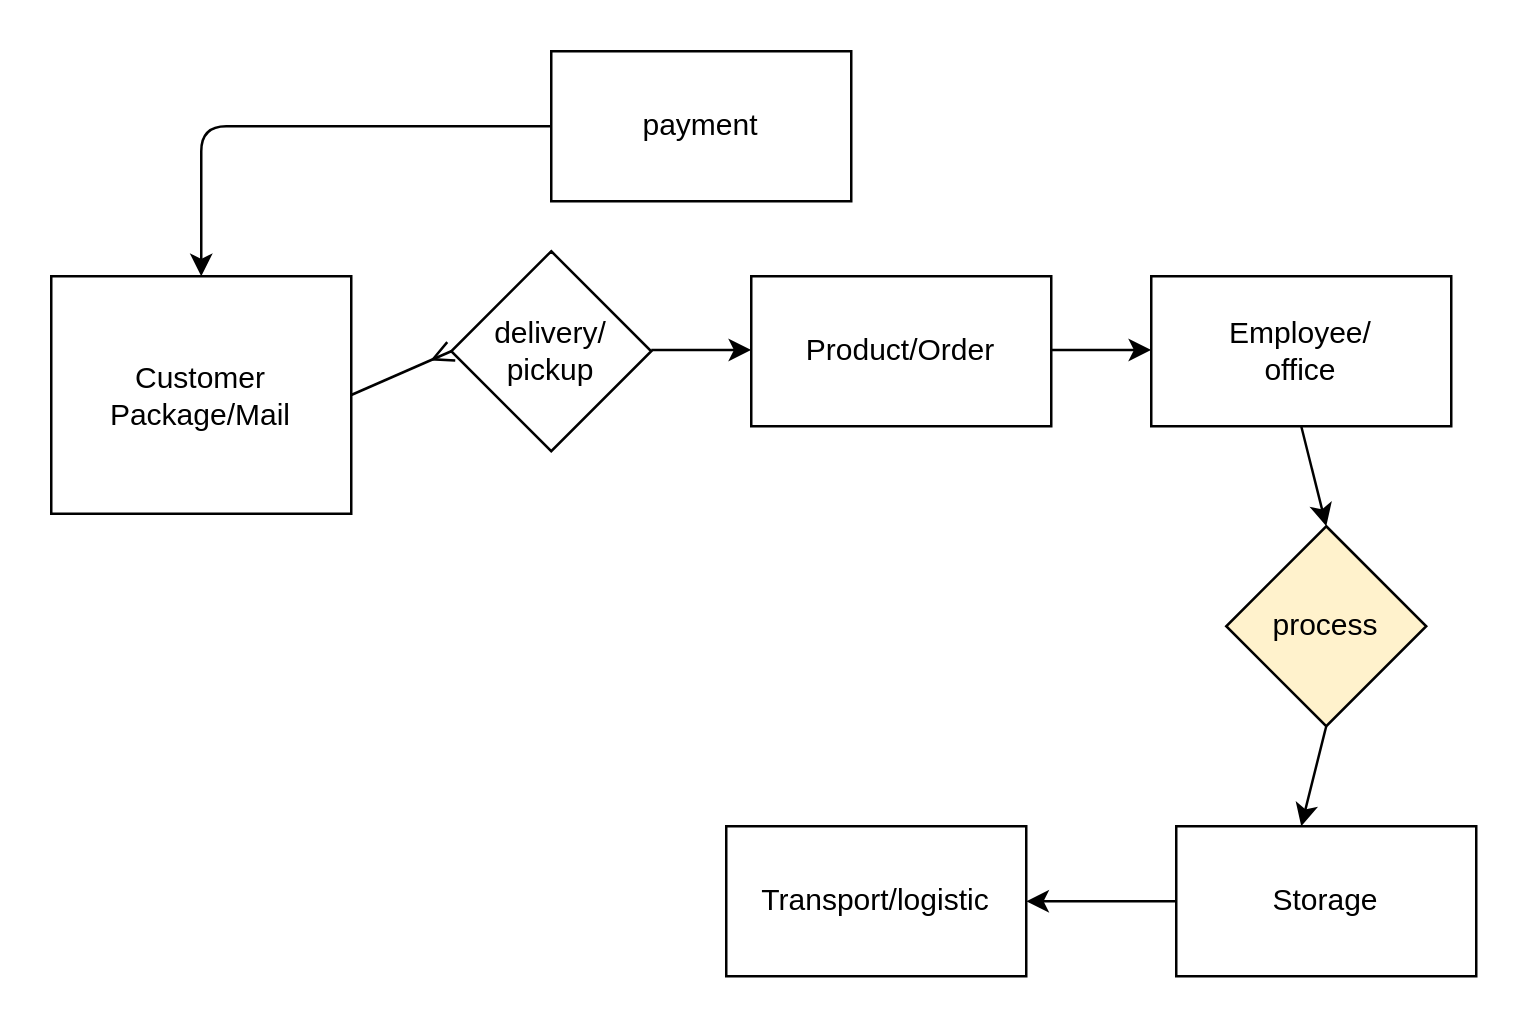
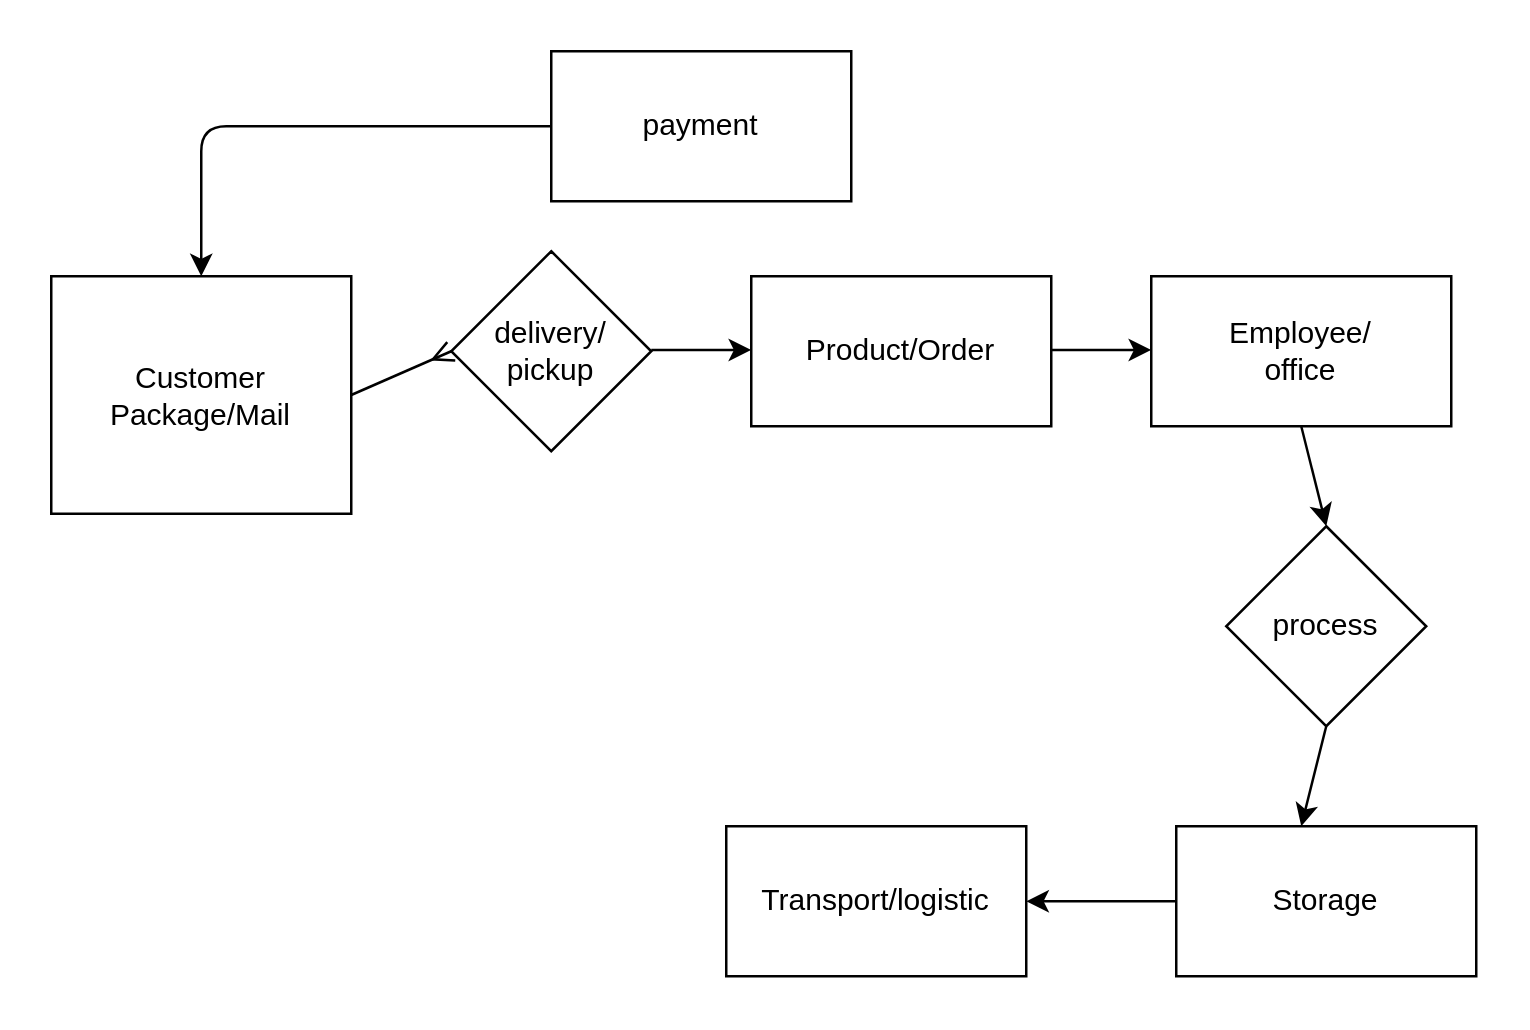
(1326, 626) -> (1326, 626)
